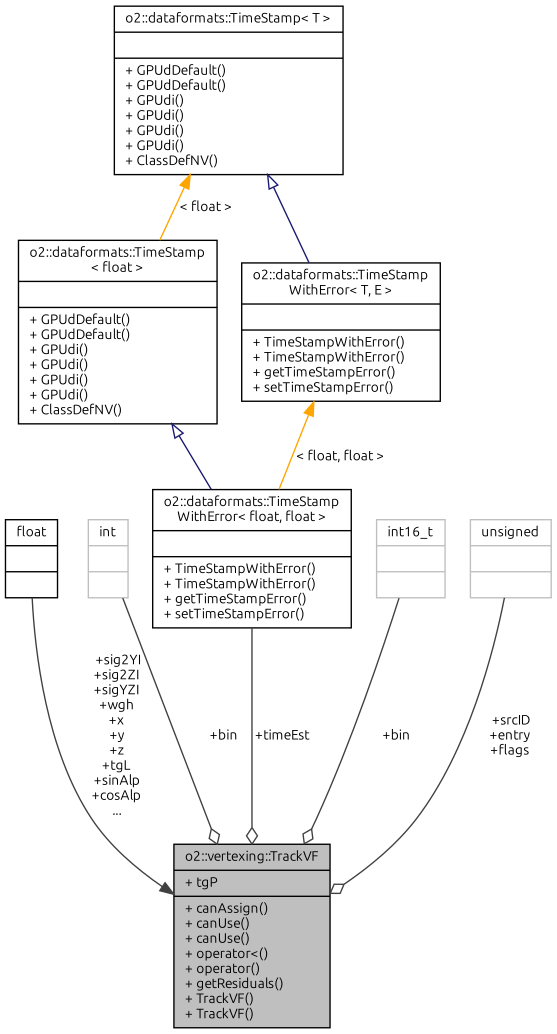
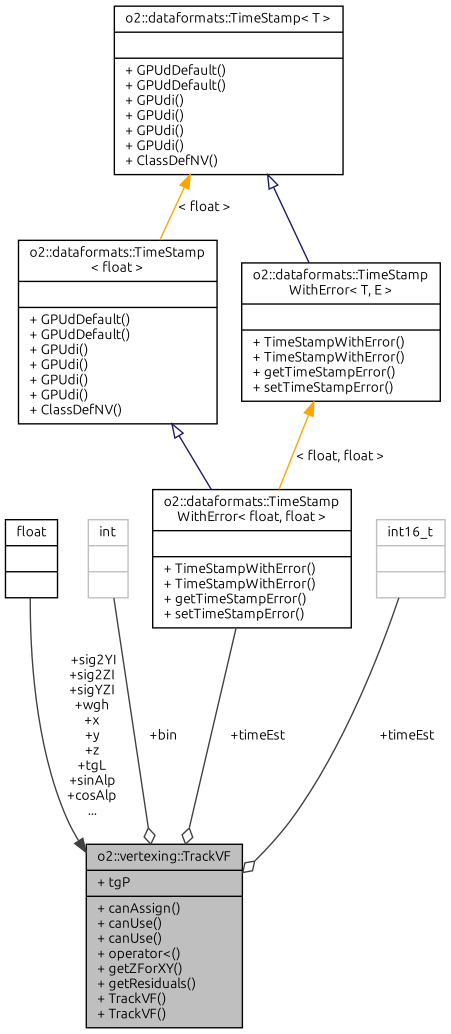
(511, 559) -> none
(395, 736) -> (406, 736)
(223, 969) -> (140, 969)
